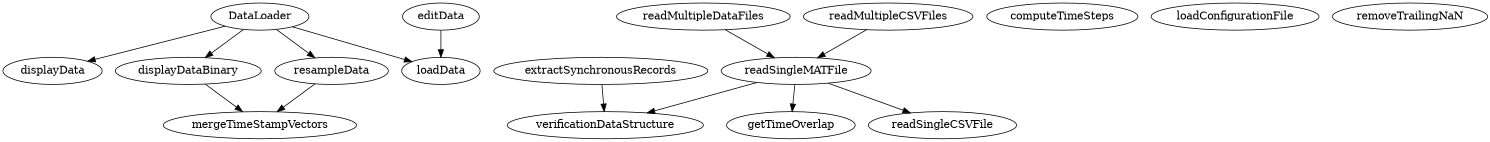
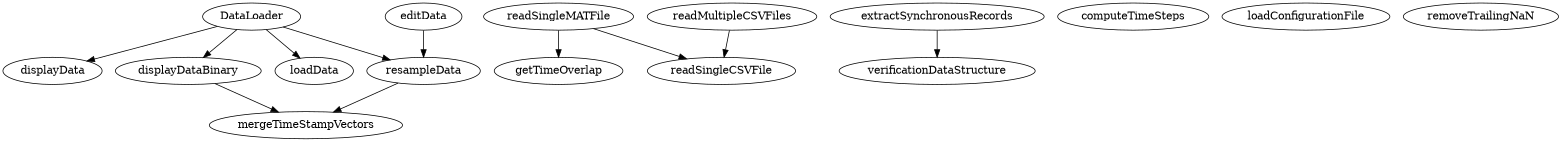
(703, 17) -> none
(441, 40) -> (424, 40)
(845, 42) -> (727, 40)
(706, 97) -> none
